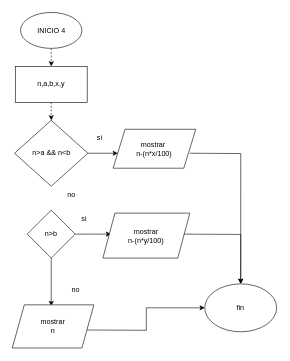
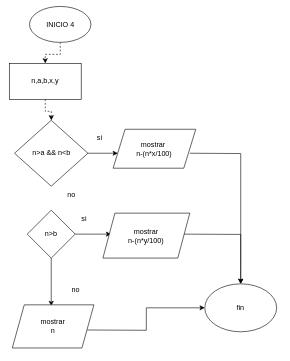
(51, 30) -> (60, 24)
(51, 84) -> (45, 81)
